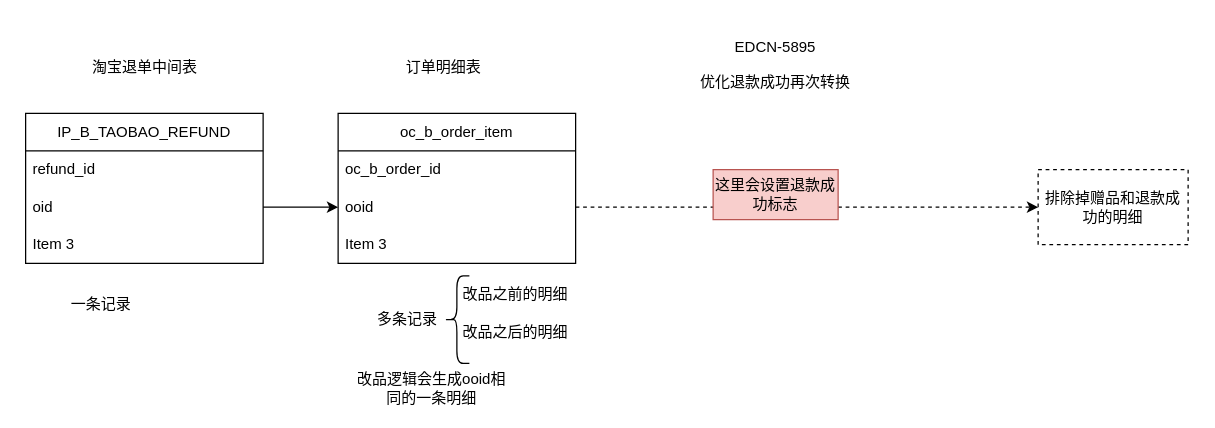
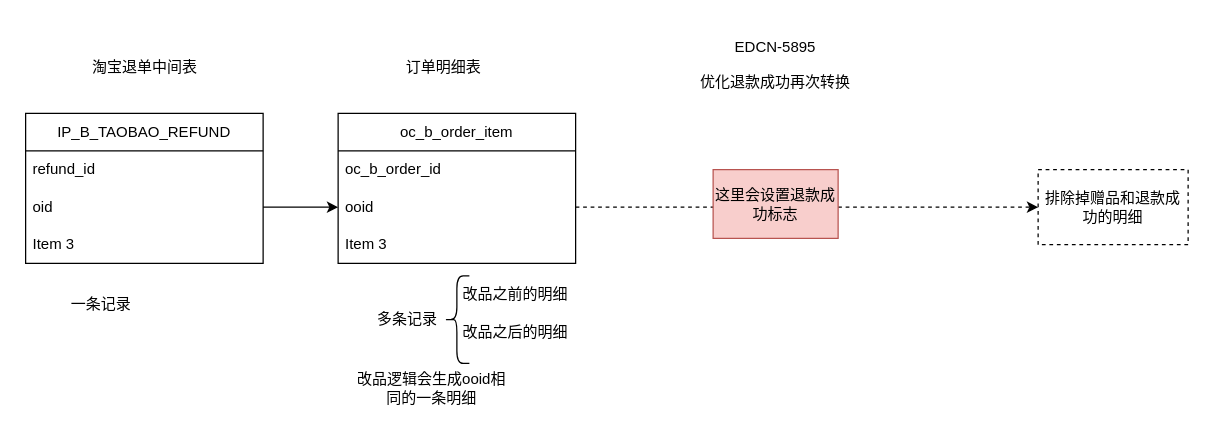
(776, 194) -> (776, 204)
